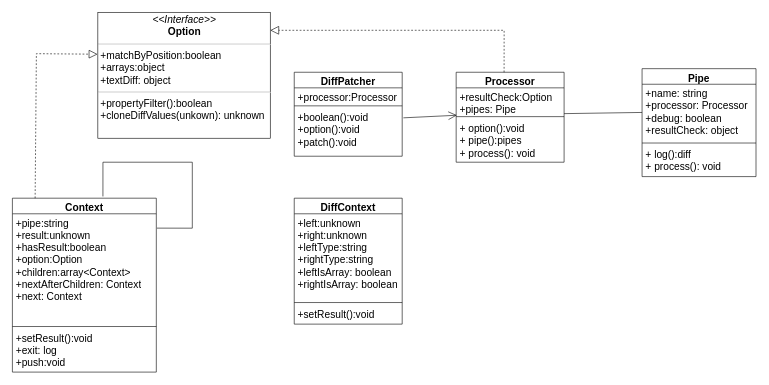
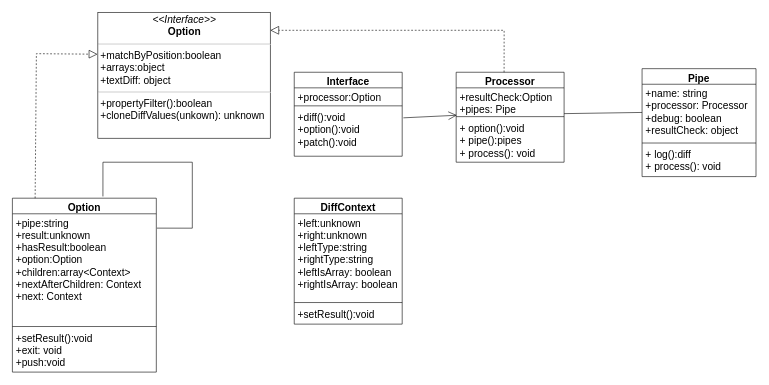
(348, 83) -> (348, 83)
(349, 104) -> (344, 98)
(337, 131) -> (334, 131)
(84, 209) -> (84, 209)
(60, 352) -> (60, 352)
